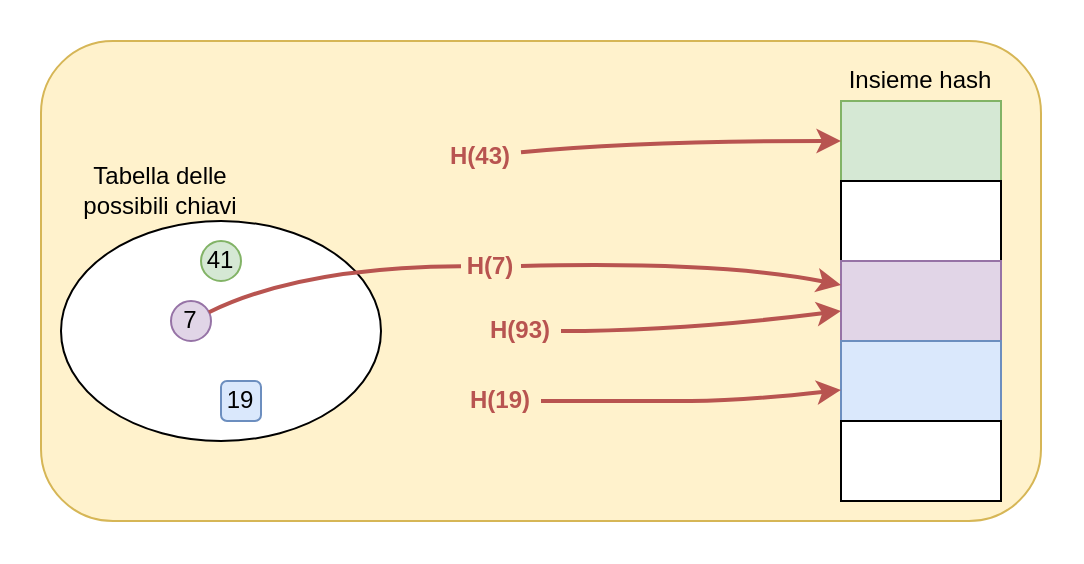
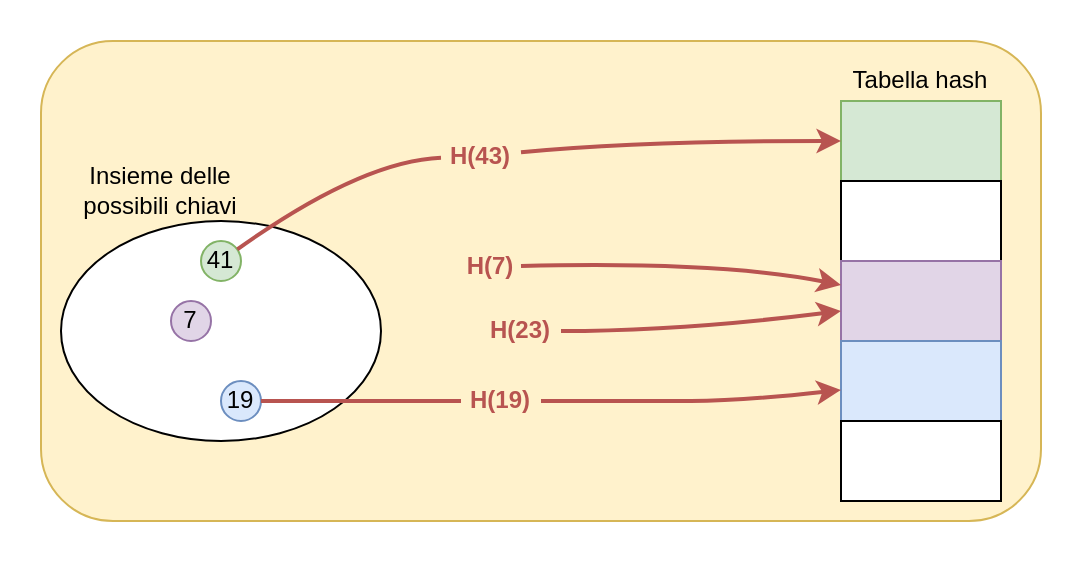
(921, 81) -> (921, 81)
(161, 191) -> (161, 191)
none -> (333, 191)
(333, 276) -> none
(521, 331) -> (521, 331)
(241, 401) -> (241, 401)
none -> (361, 401)
